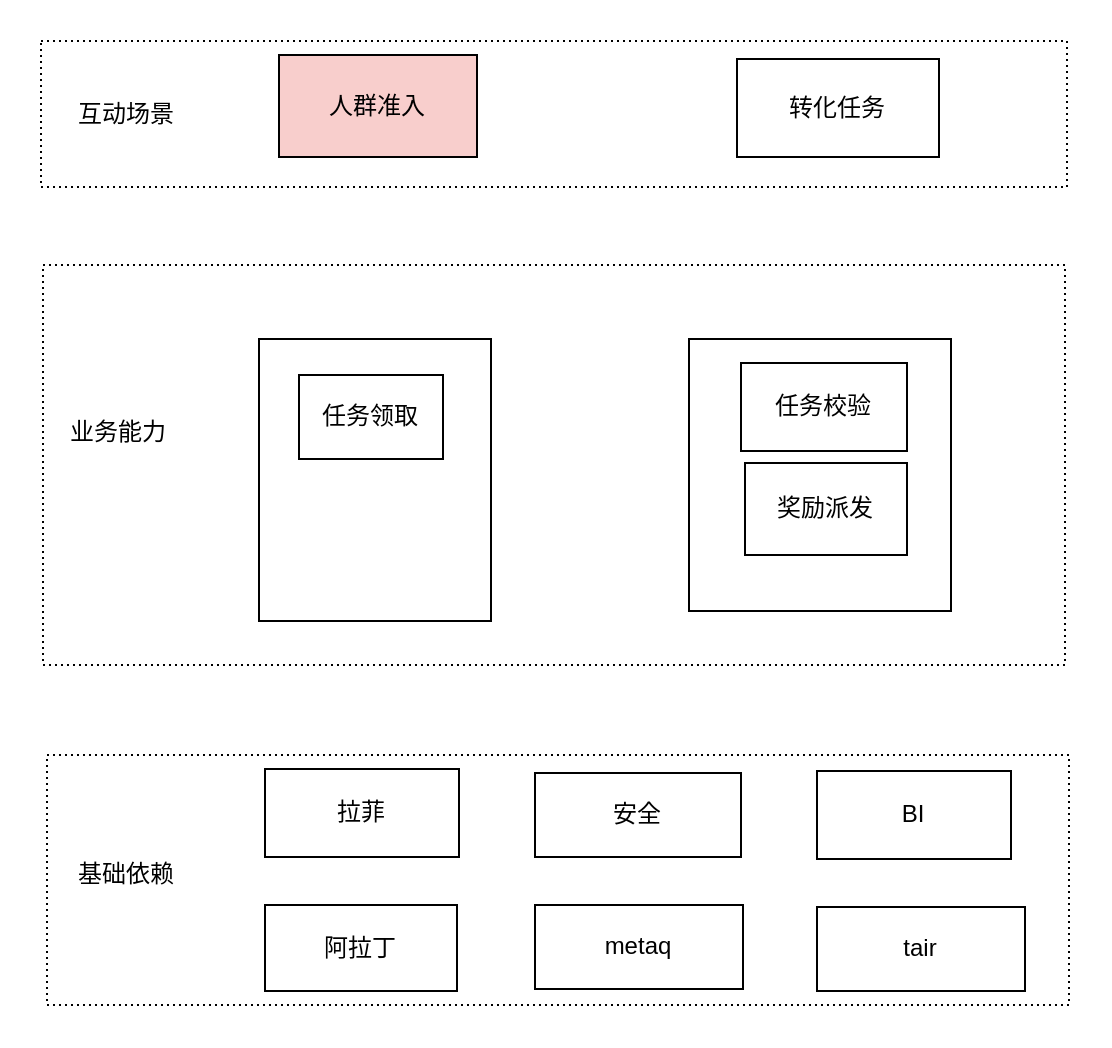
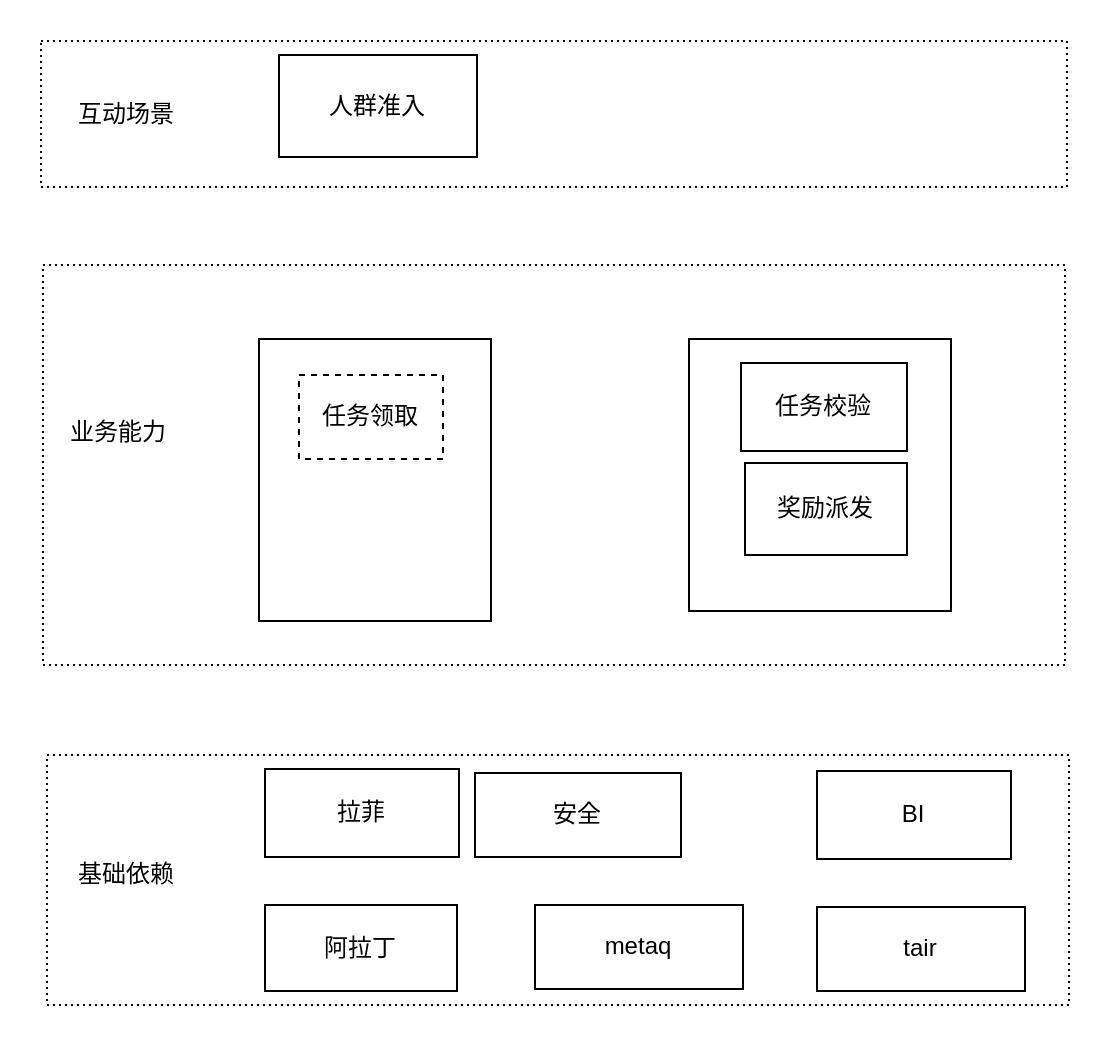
(378, 106) -> (378, 106)
(838, 108) -> none
(371, 417) -> (371, 417)
(638, 815) -> (578, 815)
